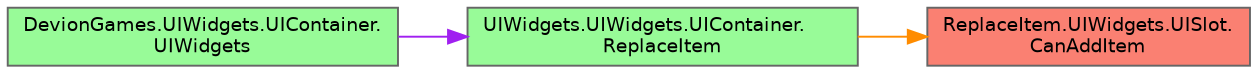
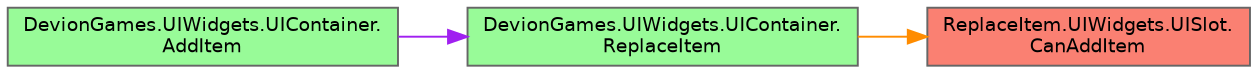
(203, 37) -> (203, 37)
(663, 37) -> (663, 37)
